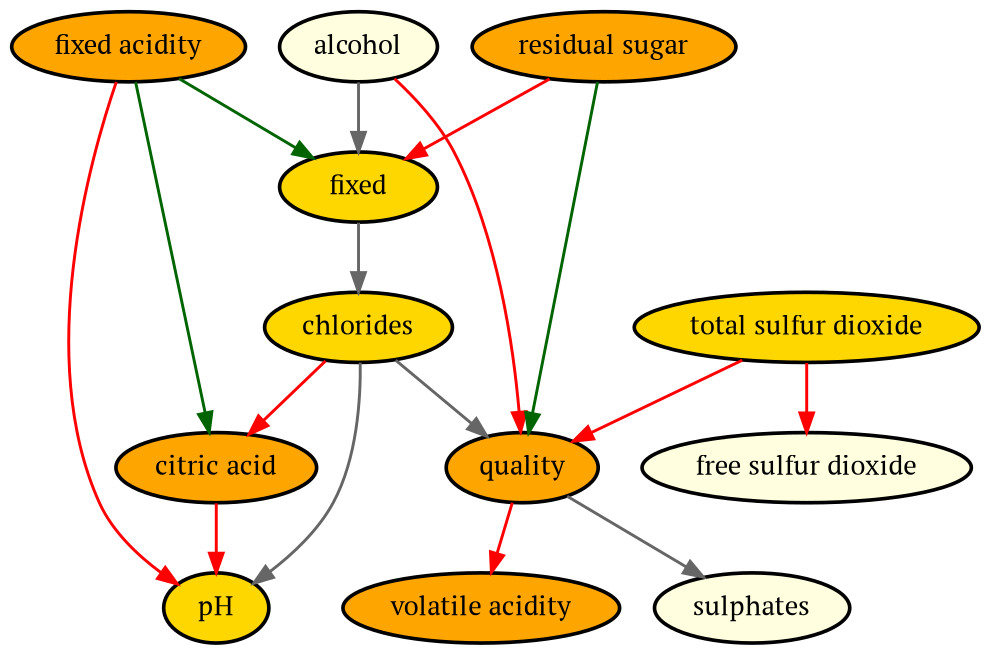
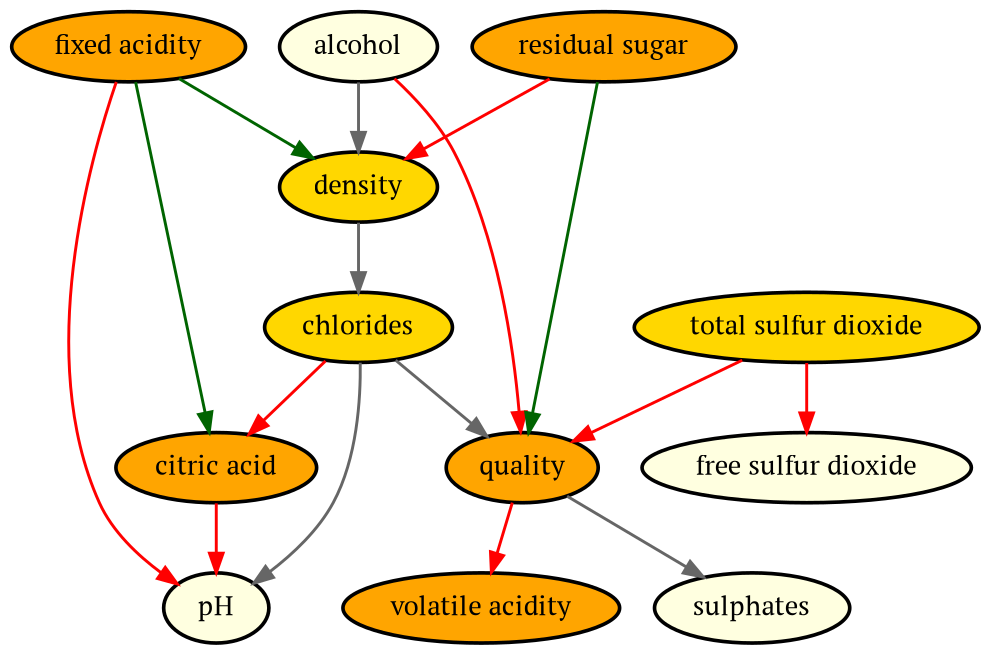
(359, 187) -> (359, 187)
(216, 608) -> (216, 608)
